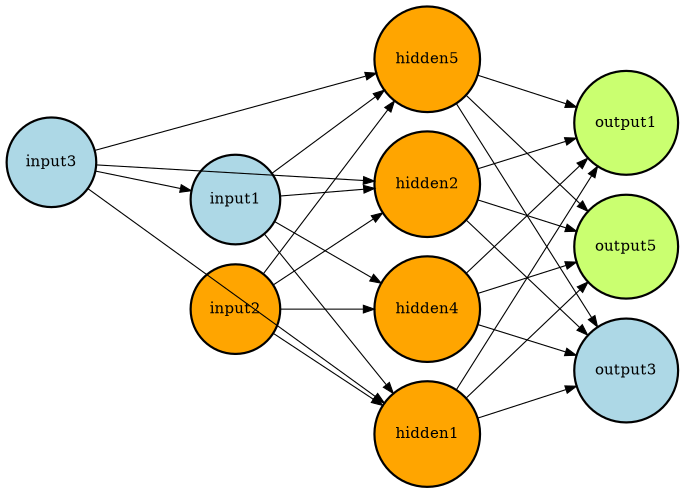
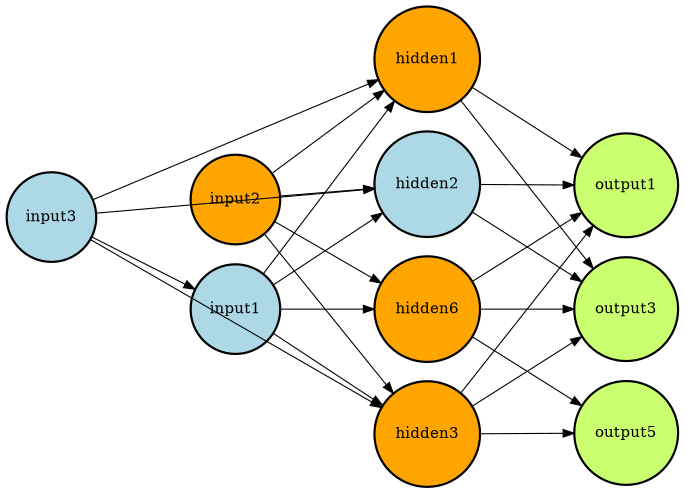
(427, 59) -> (427, 434)
(427, 184) -> (427, 184)
(515, 212) -> none
(427, 309) -> (427, 309)
(520, 347) -> none
(626, 370) -> (626, 309)
